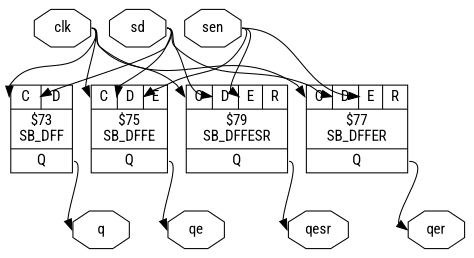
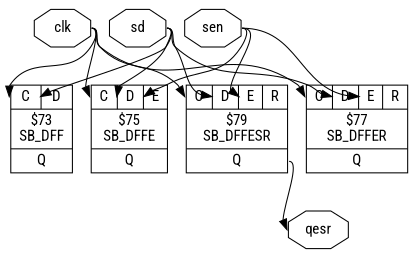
(101, 230) -> none
(196, 230) -> none
(436, 230) -> none
